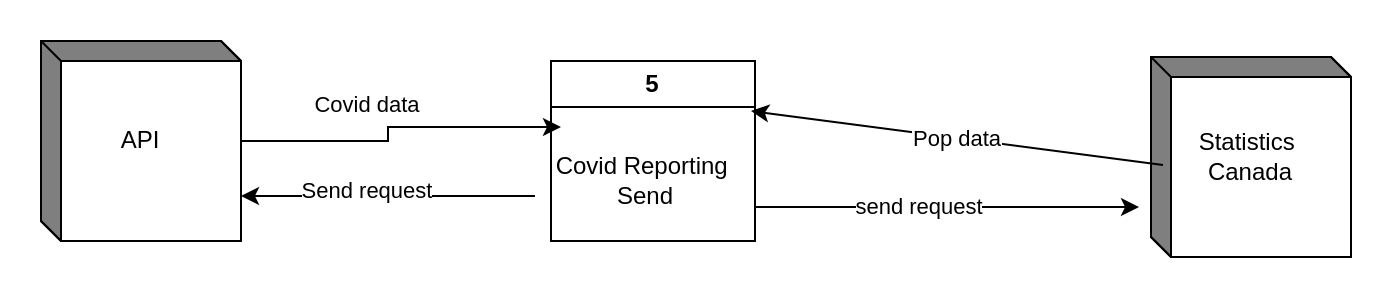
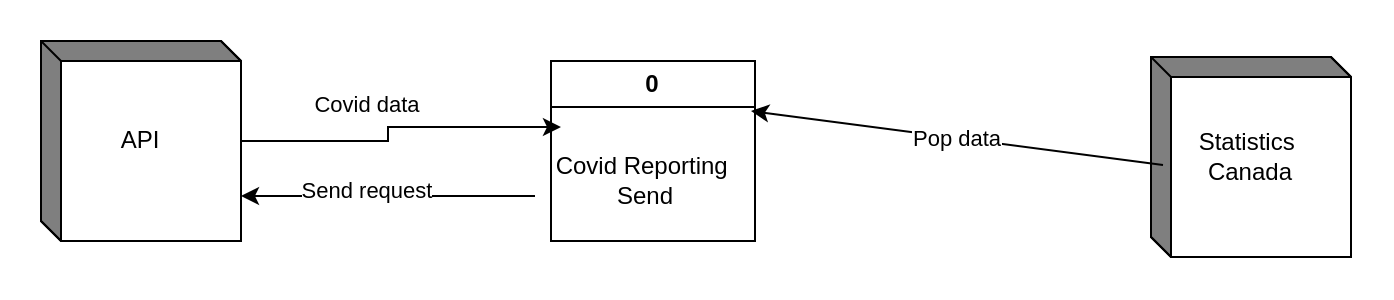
(653, 85) -> (653, 85)
(942, 207) -> none
